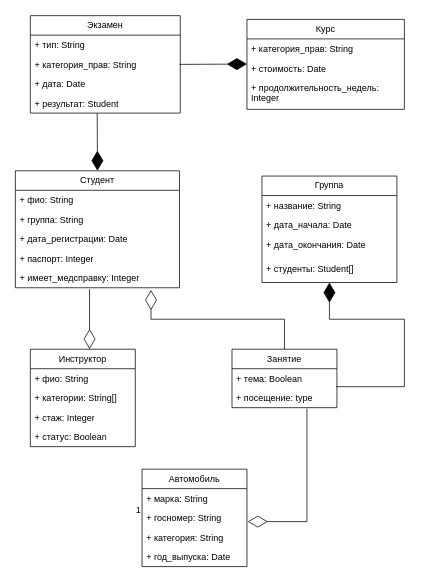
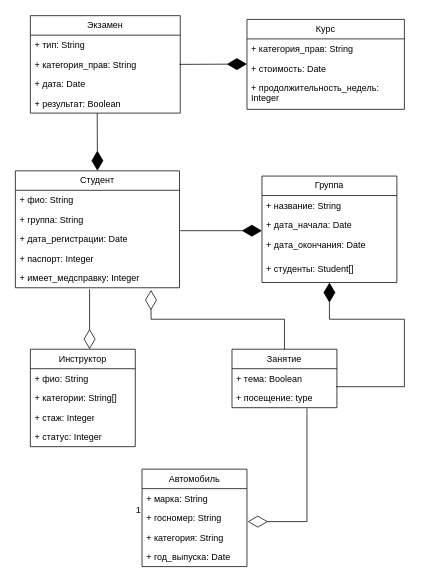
(82, 104) -> (81, 104)
none -> (212, 231)
(73, 438) -> (74, 438)
